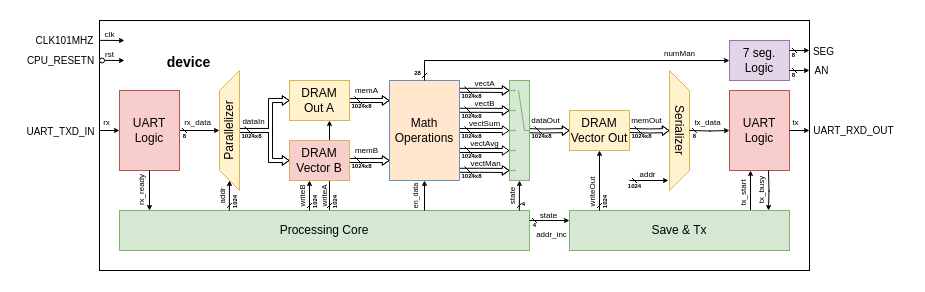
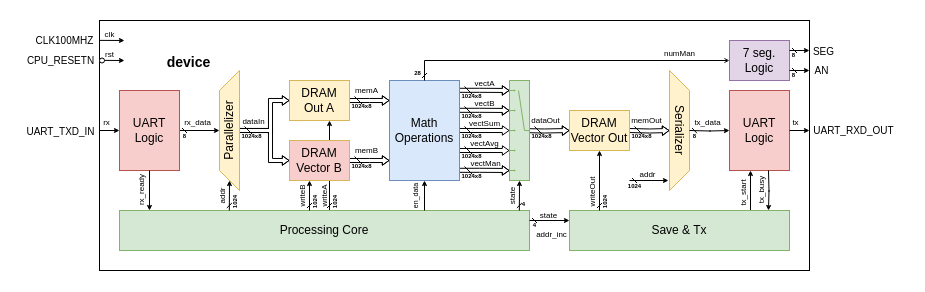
(65, 41) -> (65, 41)
(723, 61) -> (724, 61)
(425, 131) -> (425, 131)
